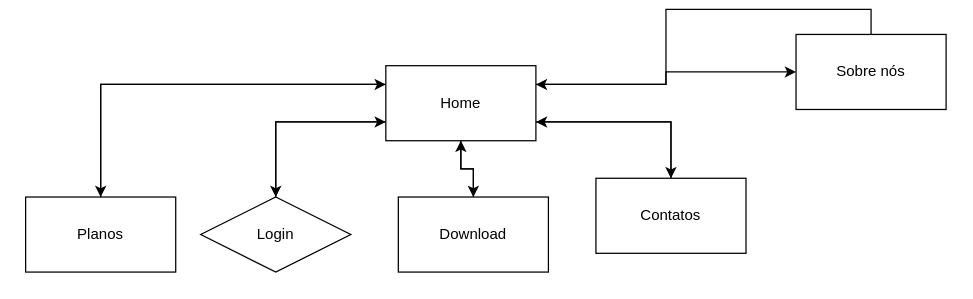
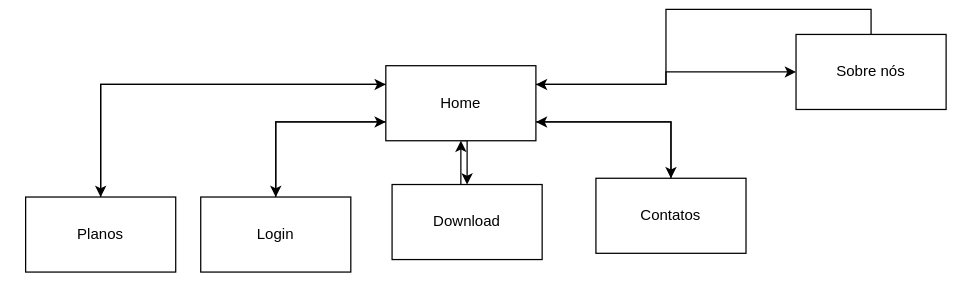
(276, 234) -> (276, 234)
(473, 234) -> (467, 222)
